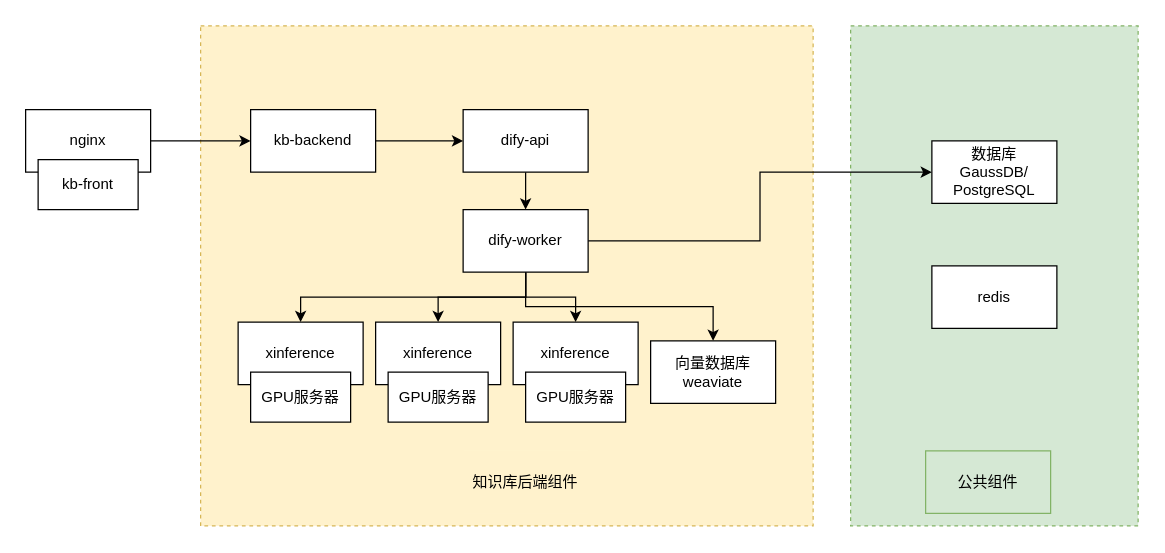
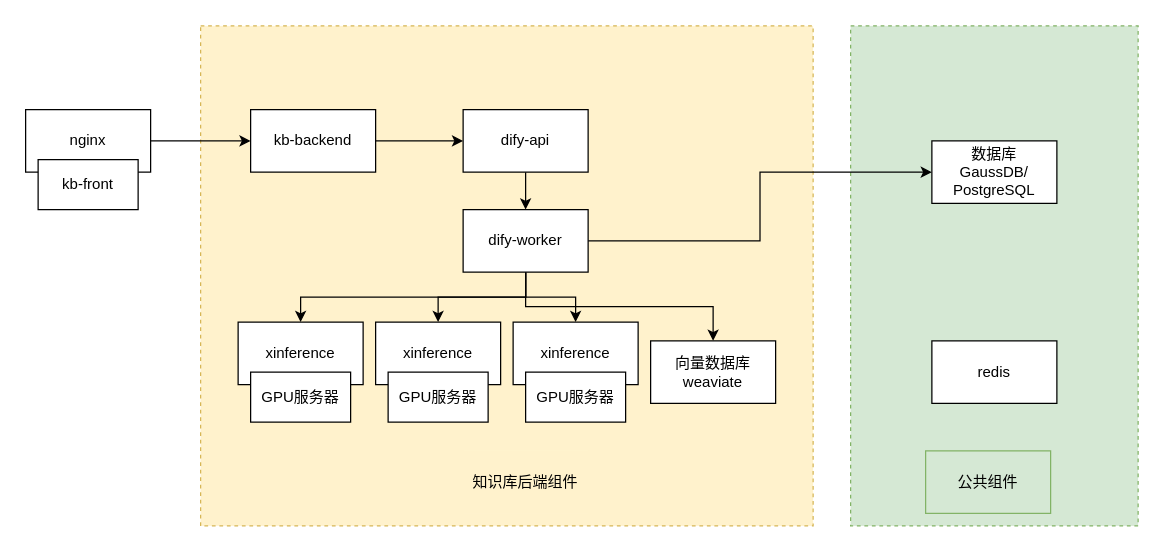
(994, 297) -> (994, 372)
